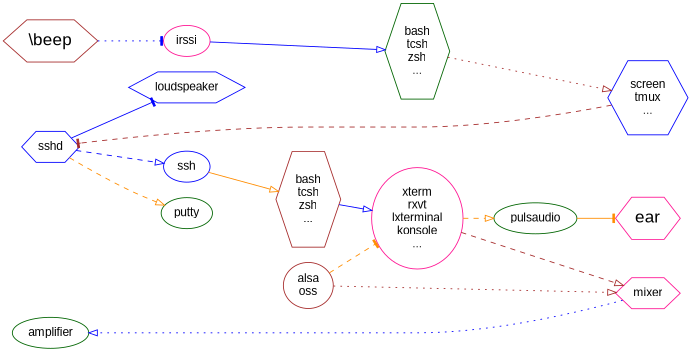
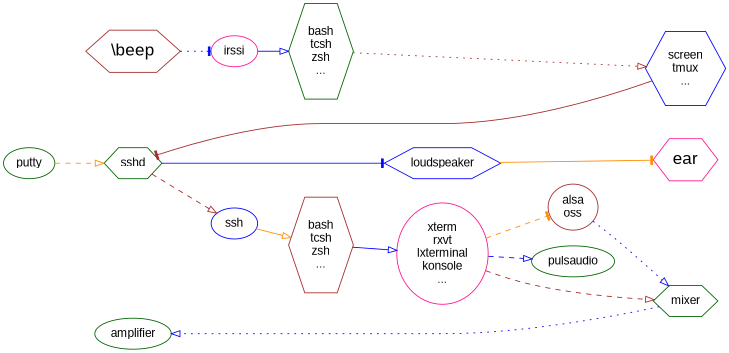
(347, 127) -> (407, 124)
(51, 147) -> (133, 163)
(116, 156) -> (181, 191)
(112, 182) -> (75, 163)
(474, 218) -> (506, 257)
(594, 218) -> (574, 161)
(351, 259) -> (516, 228)
(471, 289) -> (628, 250)
(648, 293) -> (686, 301)
